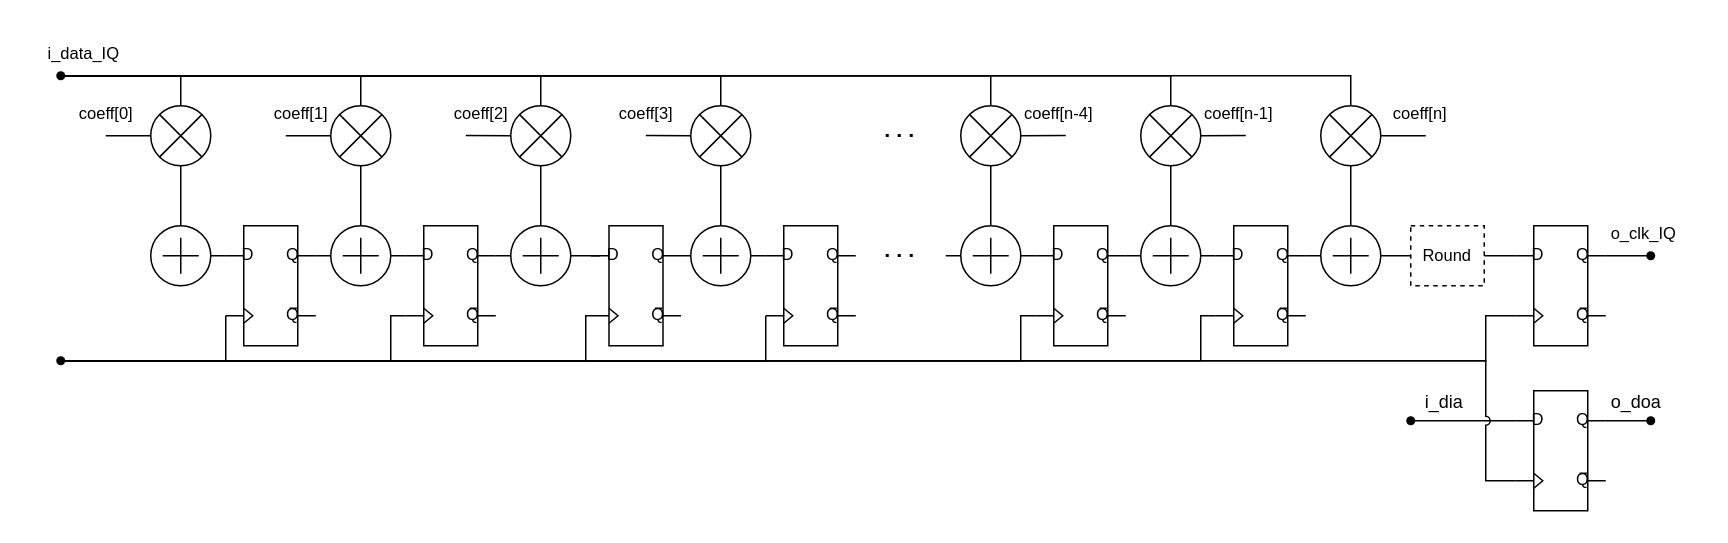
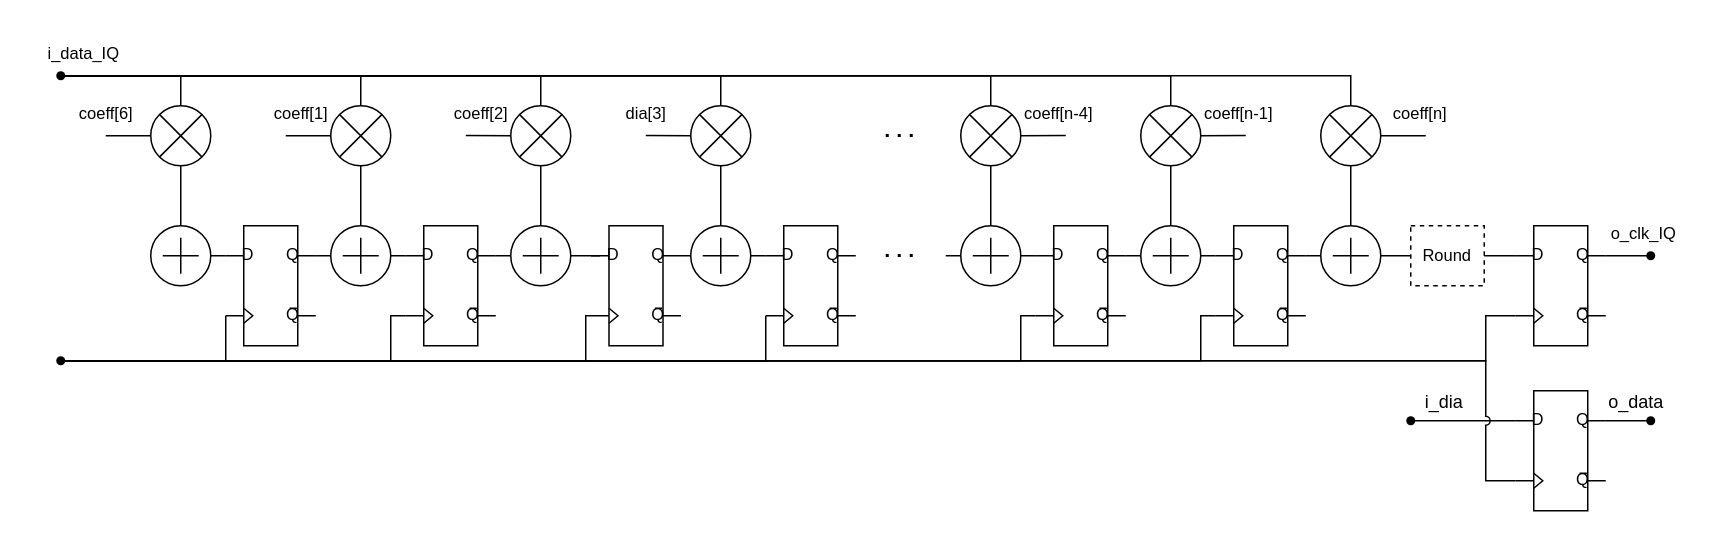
(107, 113) -> (107, 113)
(647, 113) -> (647, 113)
(1637, 403) -> (1637, 403)
